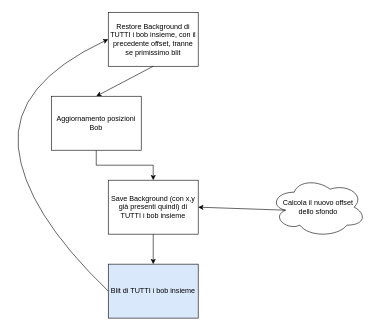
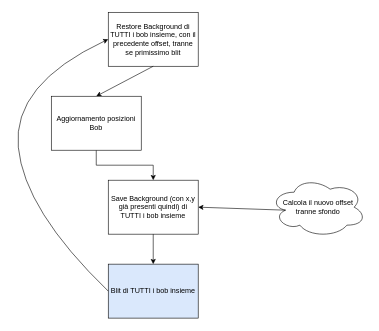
(318, 207) -> (318, 207)
